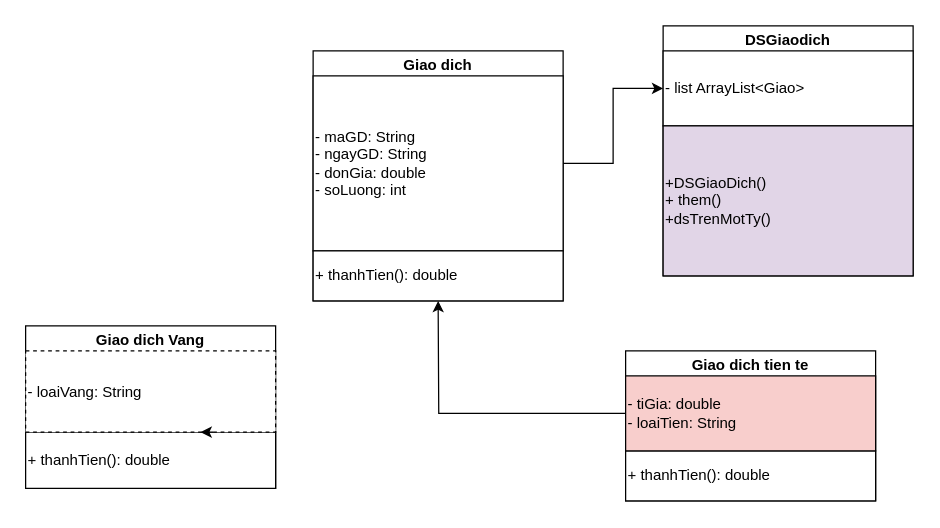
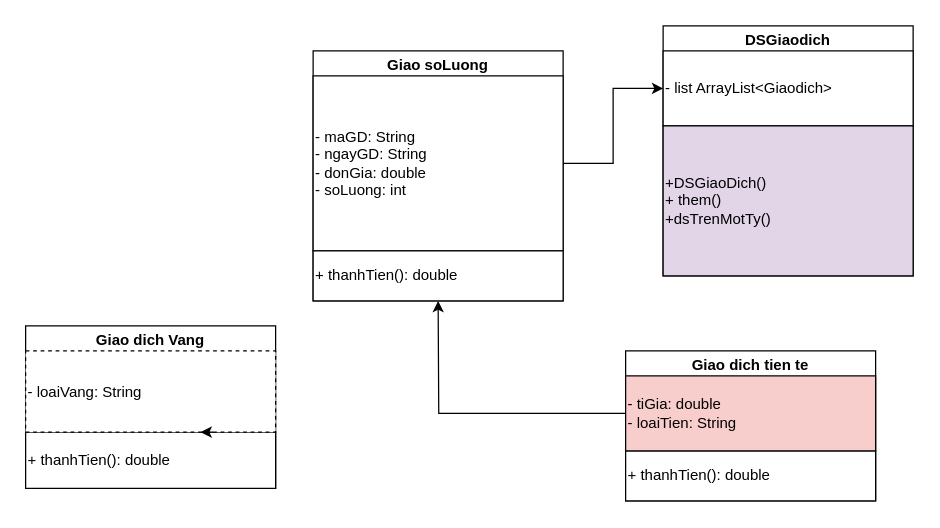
(438, 66) -> (438, 66)
(746, 88) -> (761, 88)
